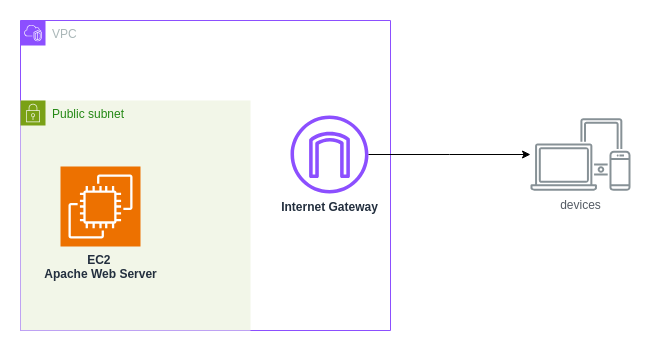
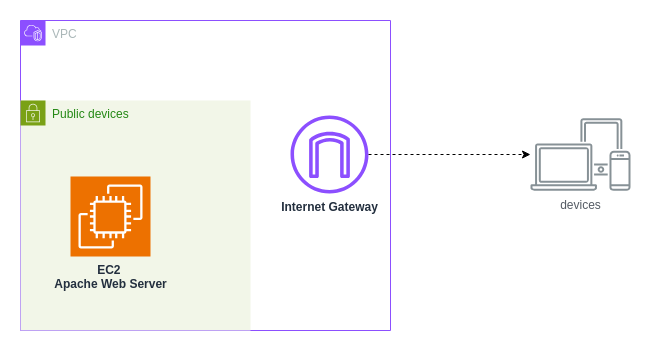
(92, 115) -> (93, 115)
(447, 155) -> (447, 155)
(101, 207) -> (111, 217)
